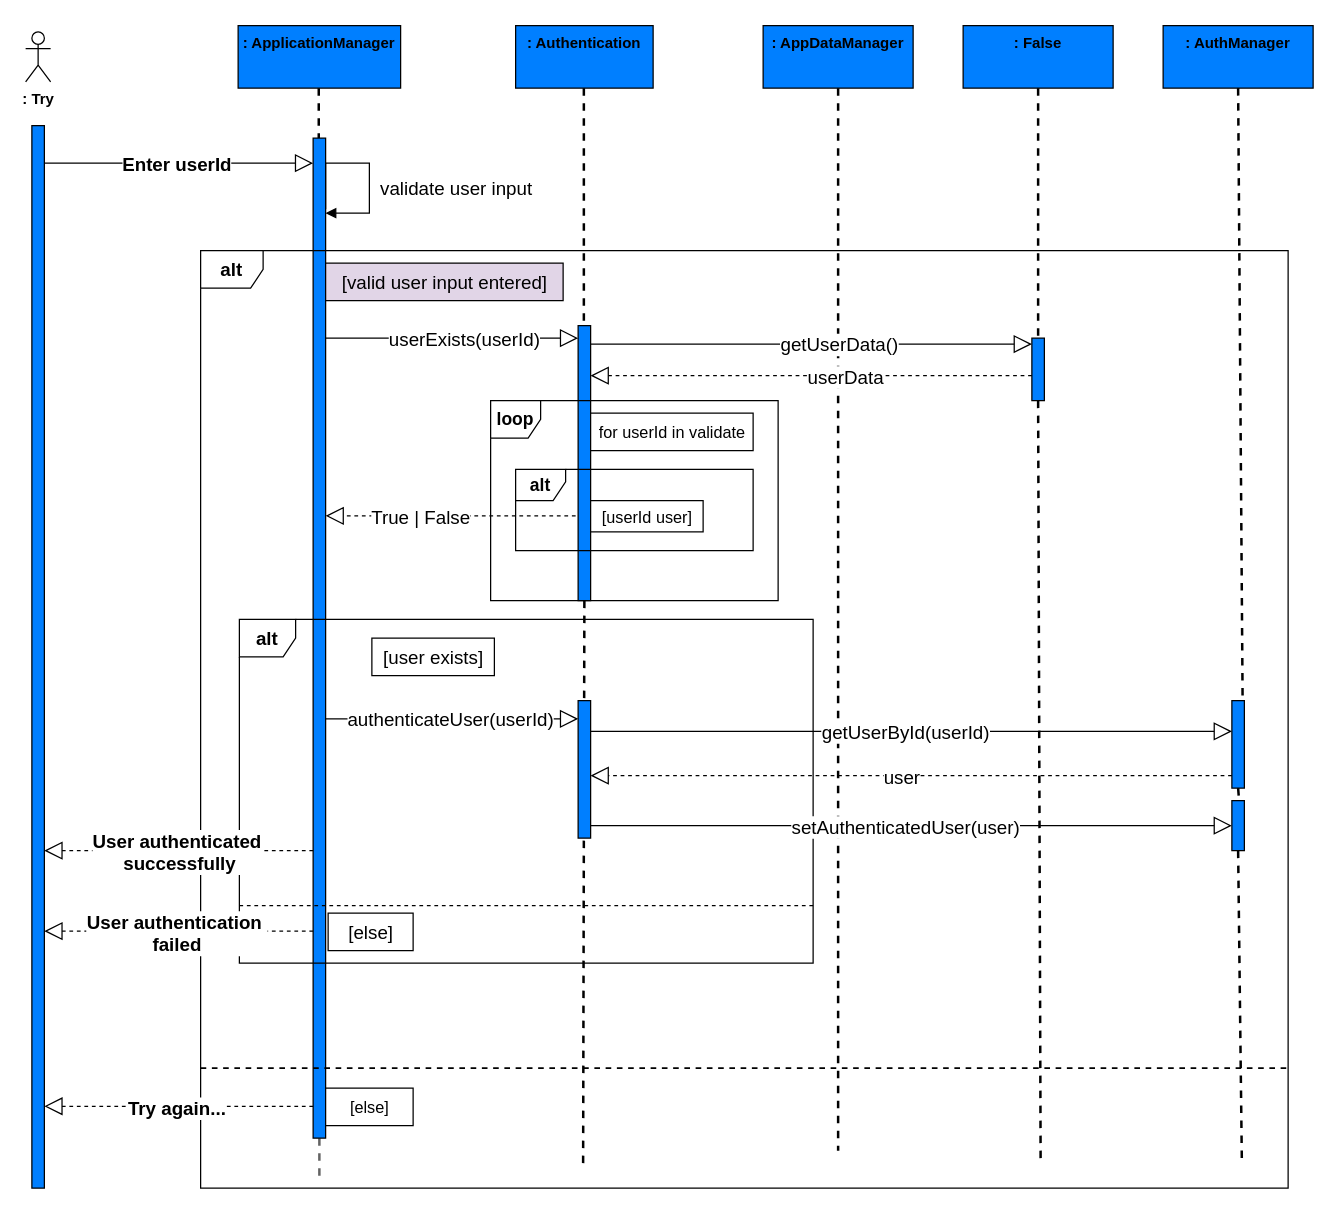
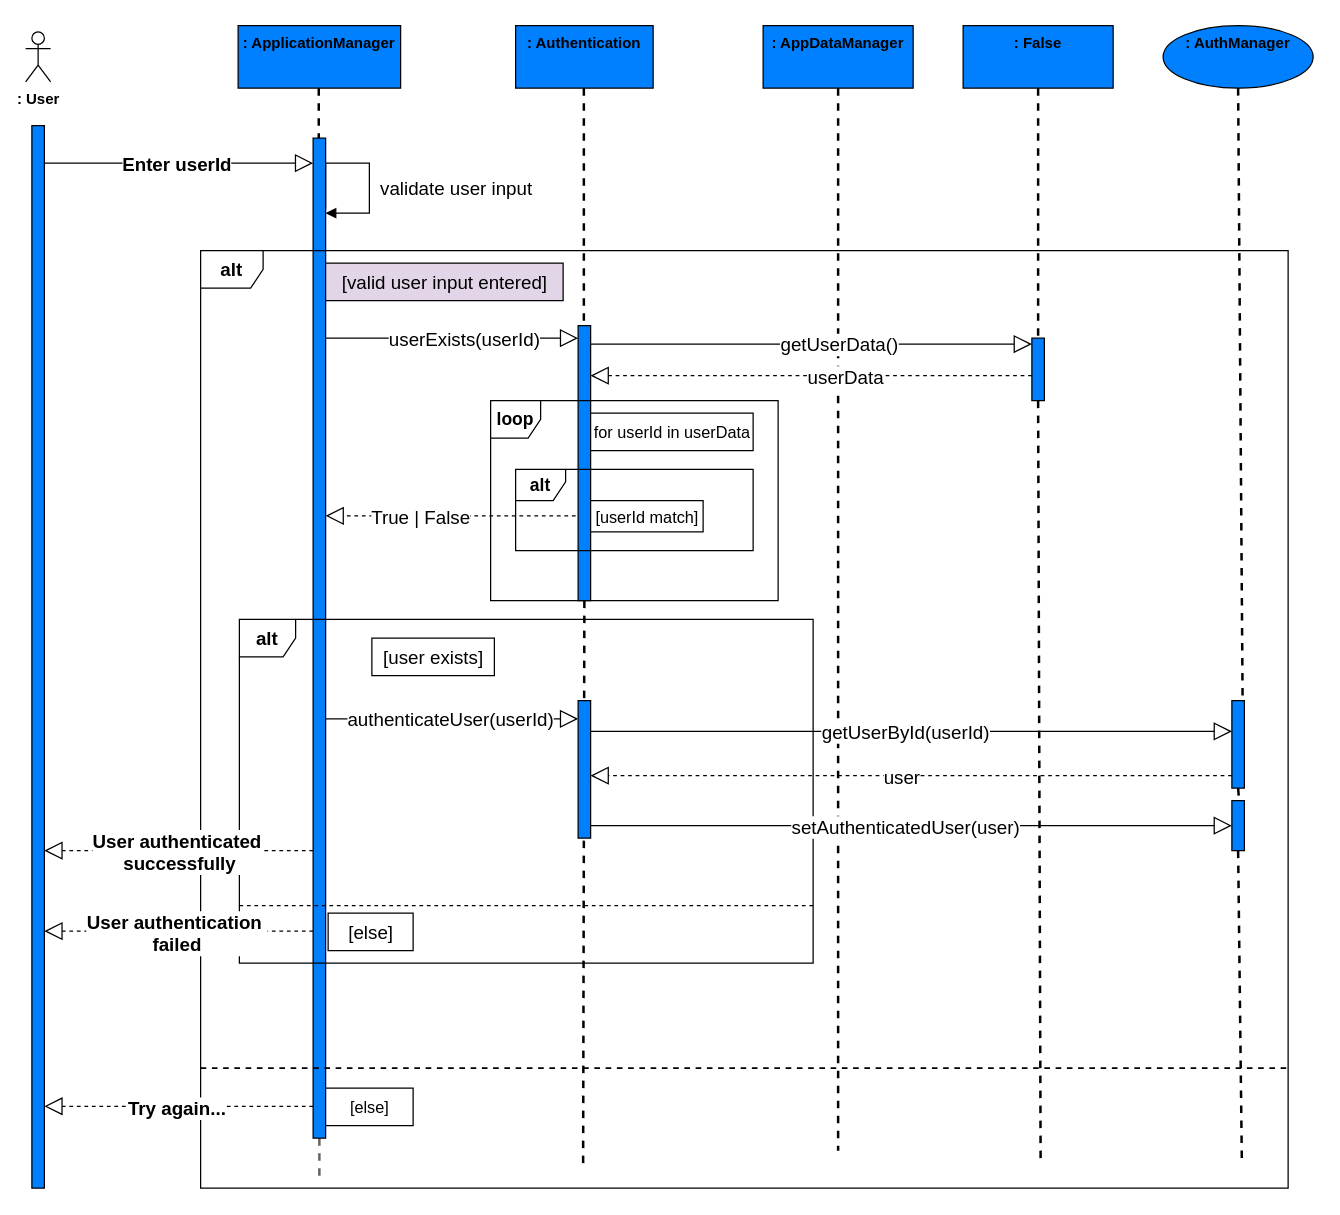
(1238, 57) -> (1238, 57)
(39, 100) -> (39, 100)
(673, 432) -> (673, 432)
(648, 517) -> (648, 517)
